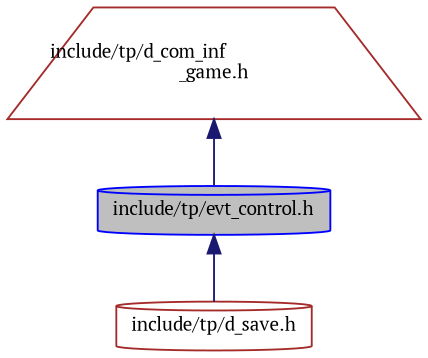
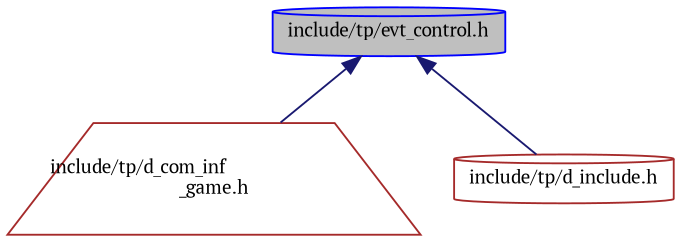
(214, 162) -> (313, 96)
(214, 326) -> (564, 179)
